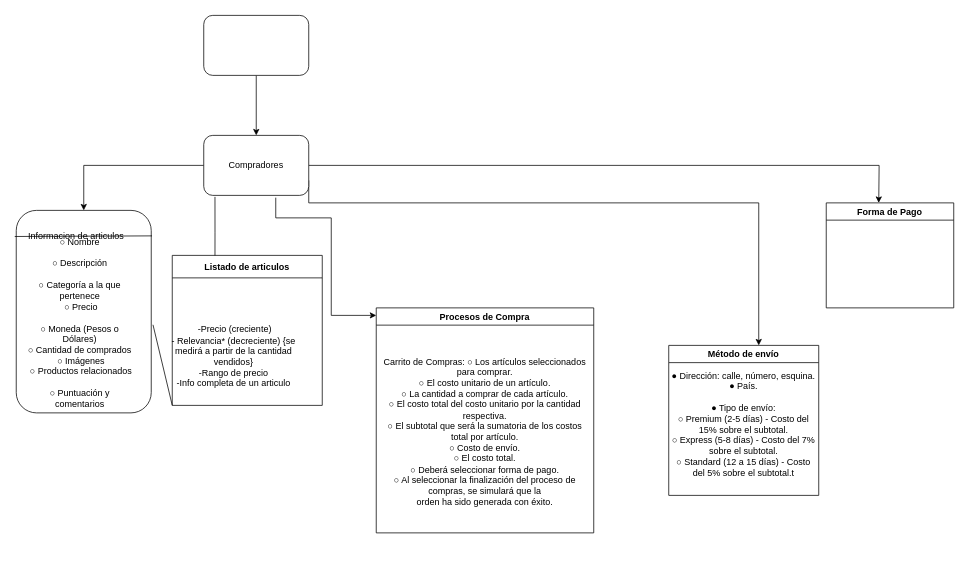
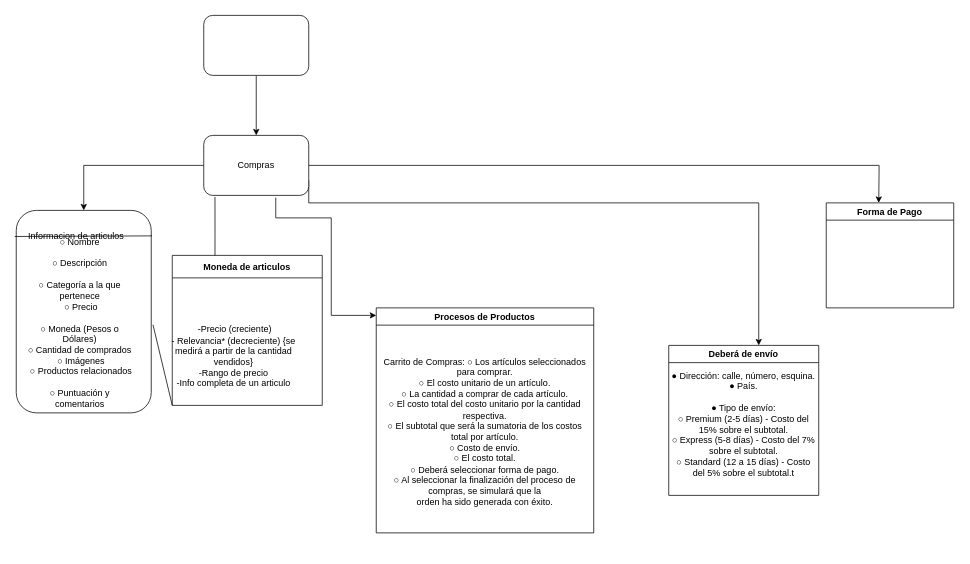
(256, 165) -> (256, 165)
(247, 267) -> (247, 267)
(484, 317) -> (484, 317)
(743, 354) -> (743, 354)
